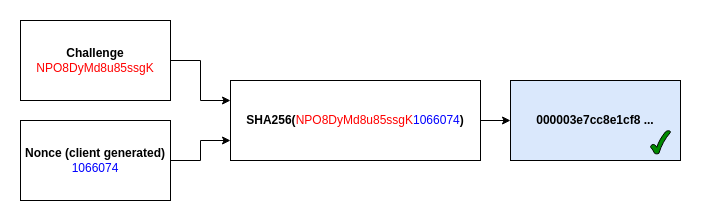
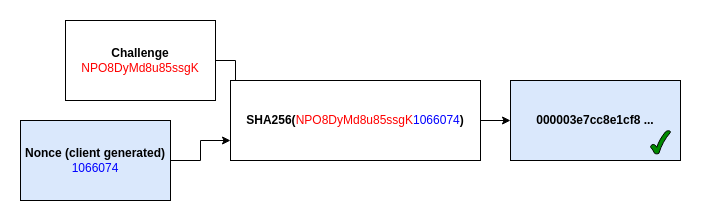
(96, 61) -> (141, 61)
(96, 161) -> (96, 161)
